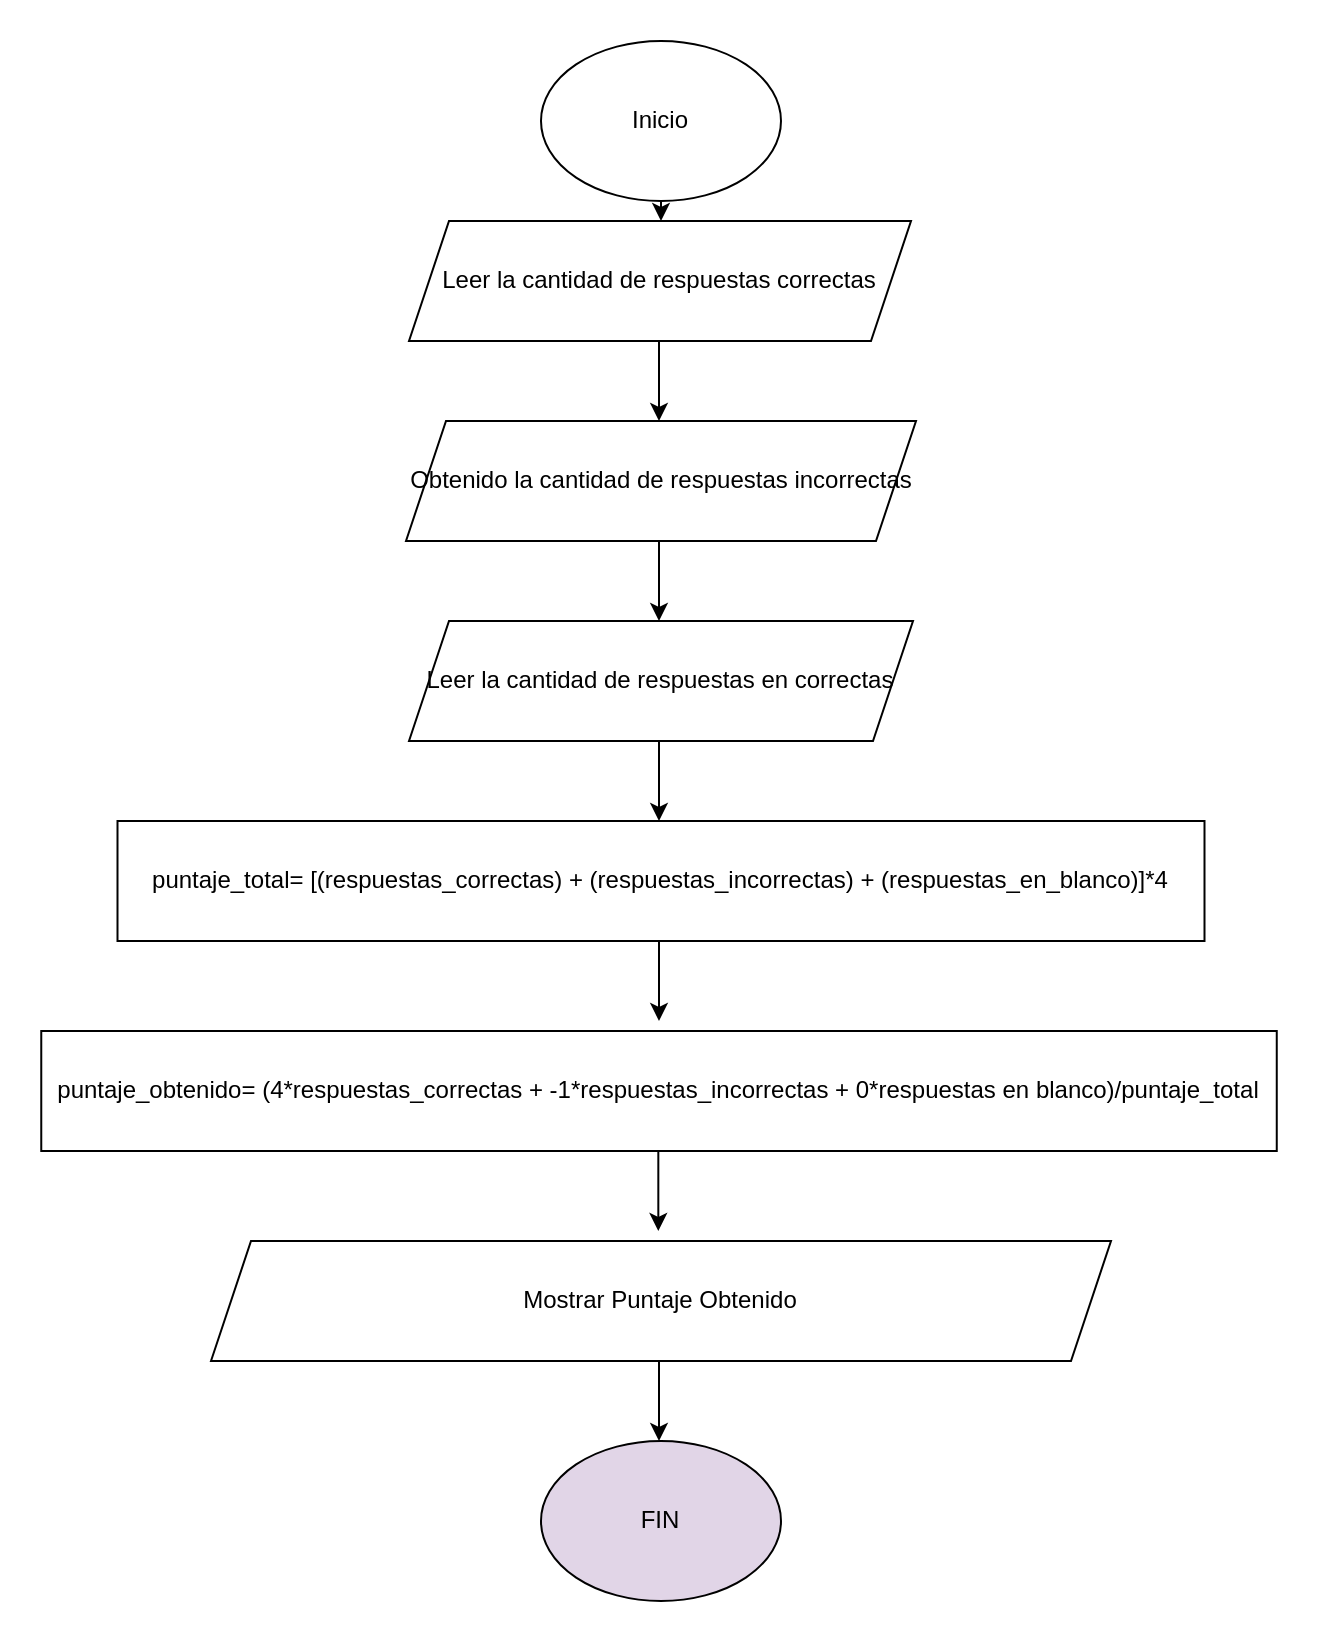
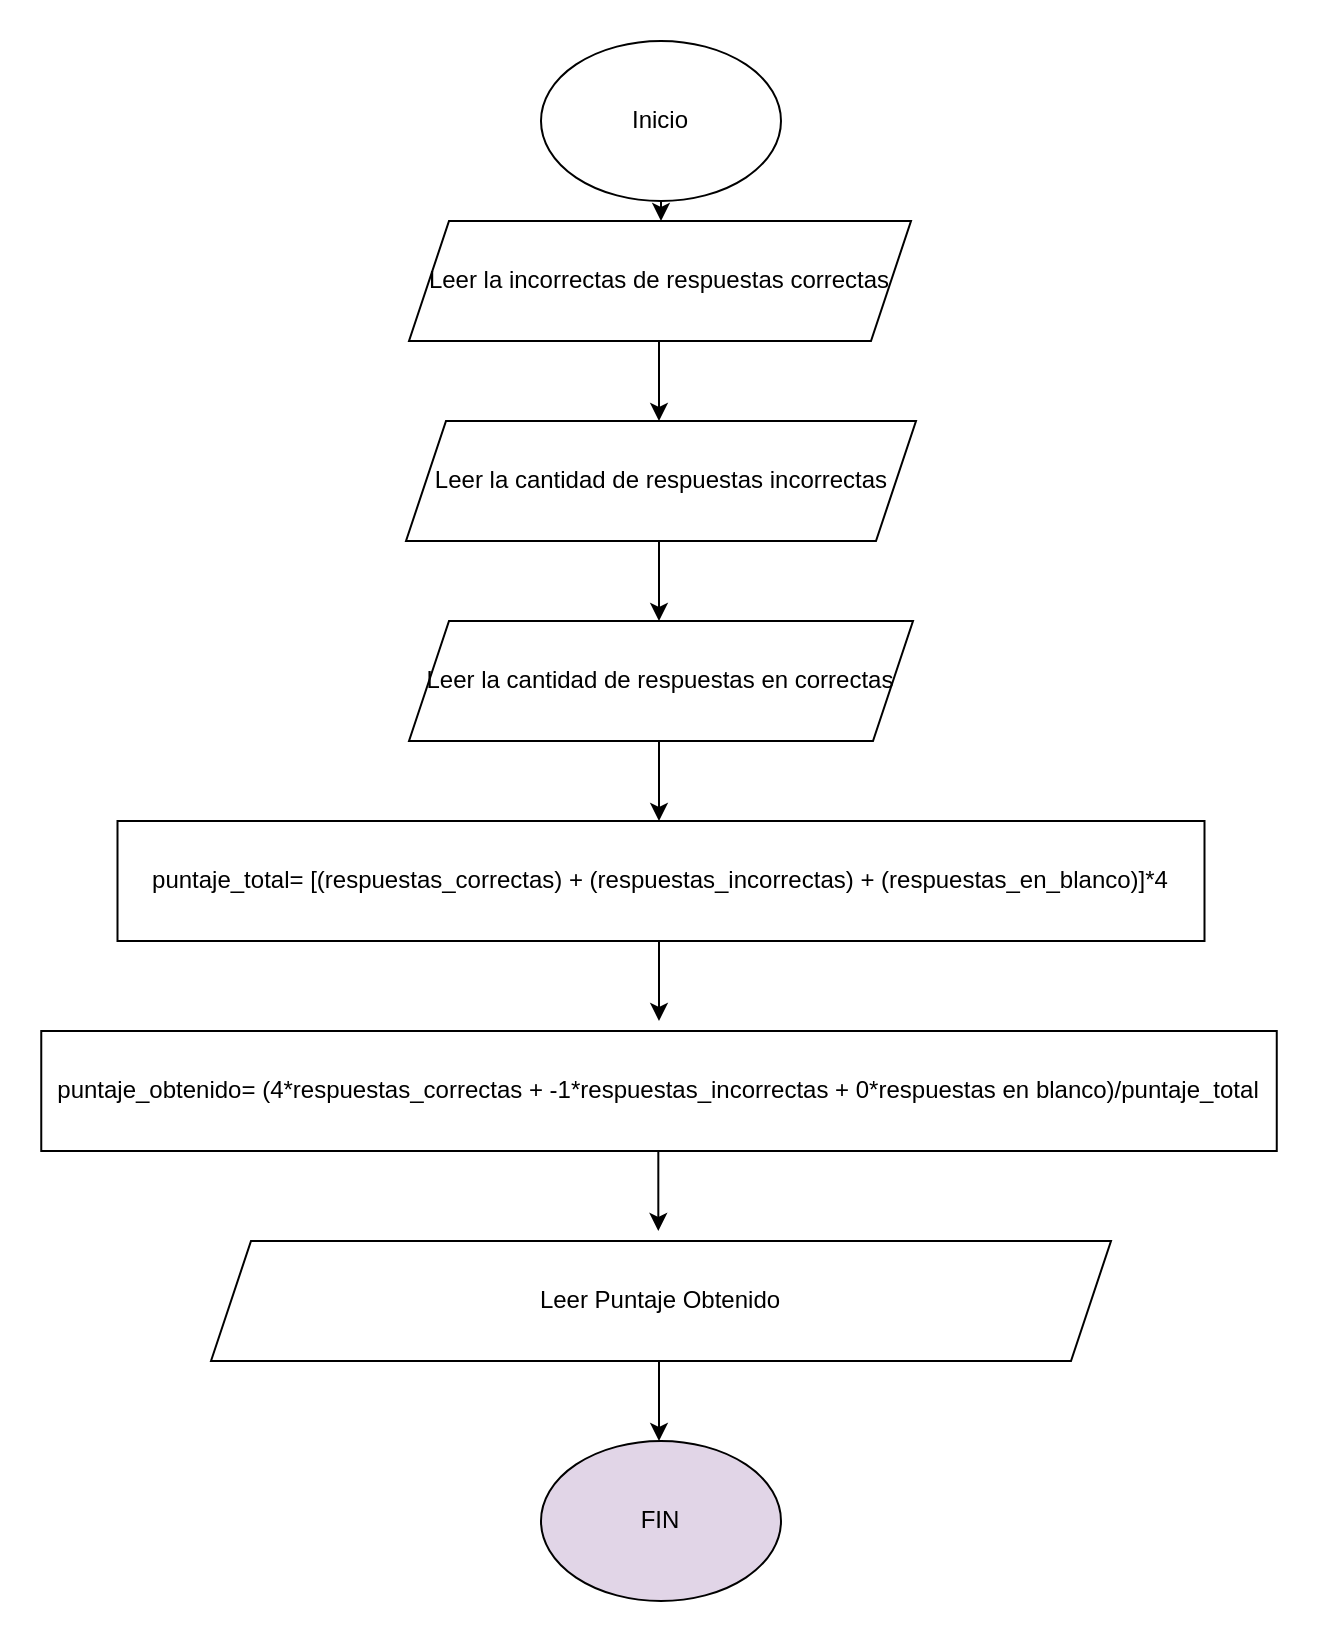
(660, 281) -> (660, 281)
(662, 481) -> (662, 481)
(661, 1301) -> (661, 1301)
